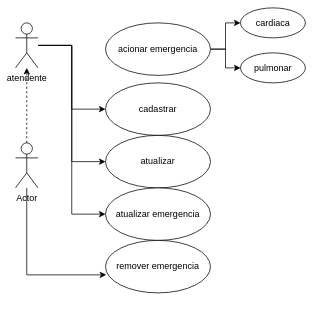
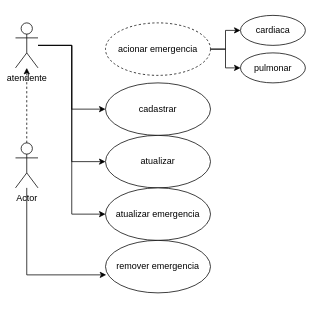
(273, 23) -> (273, 30)
(158, 49) -> (158, 49)
